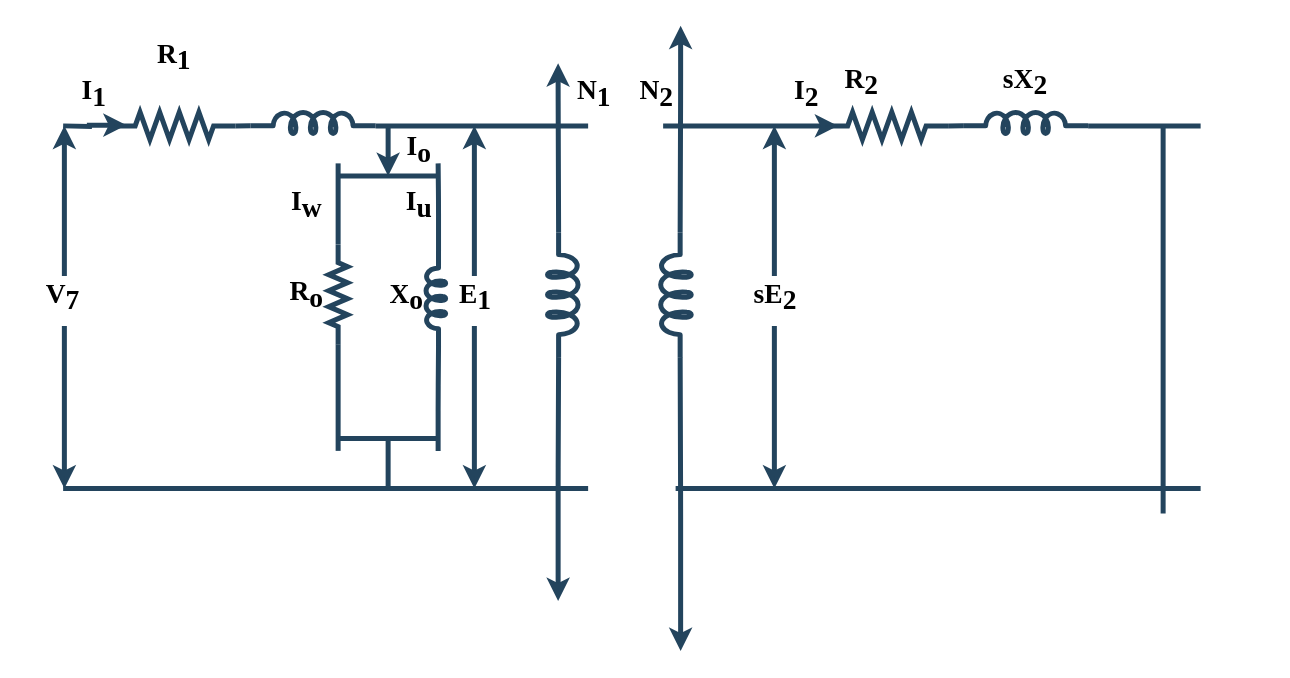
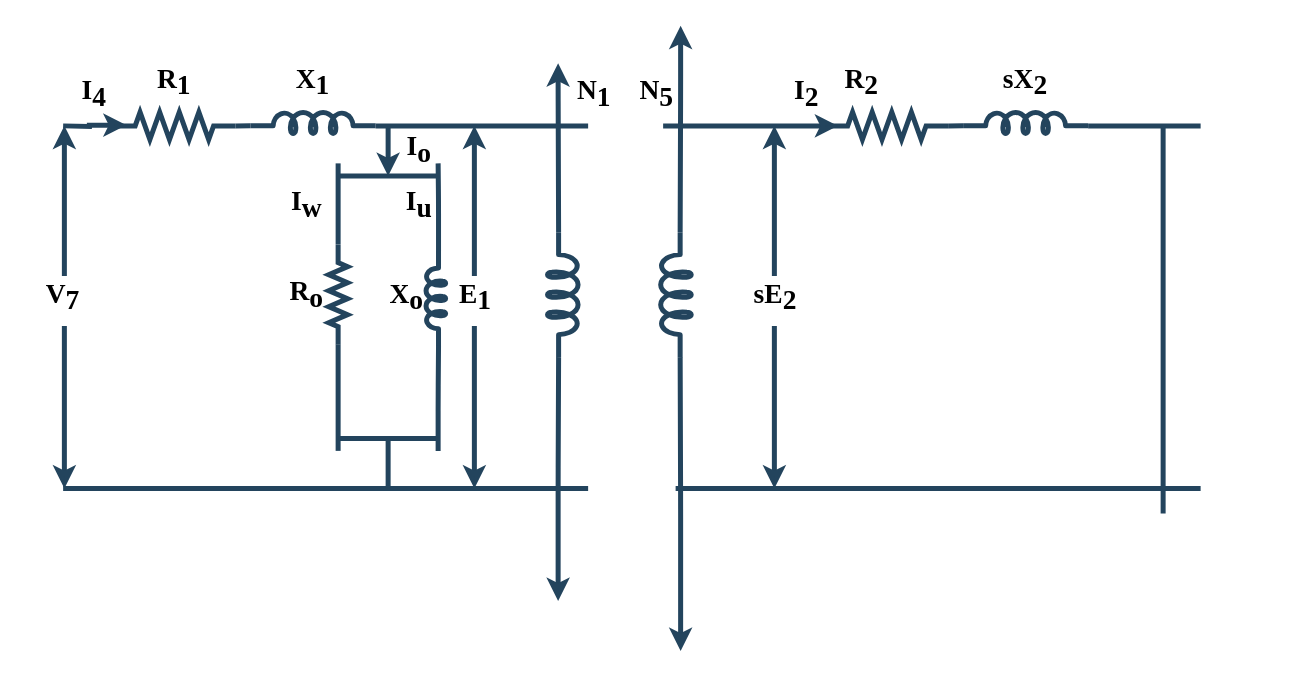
(174, 57) -> (174, 82)
none -> (313, 82)
(94, 93) -> (94, 93)
(657, 93) -> (657, 93)
